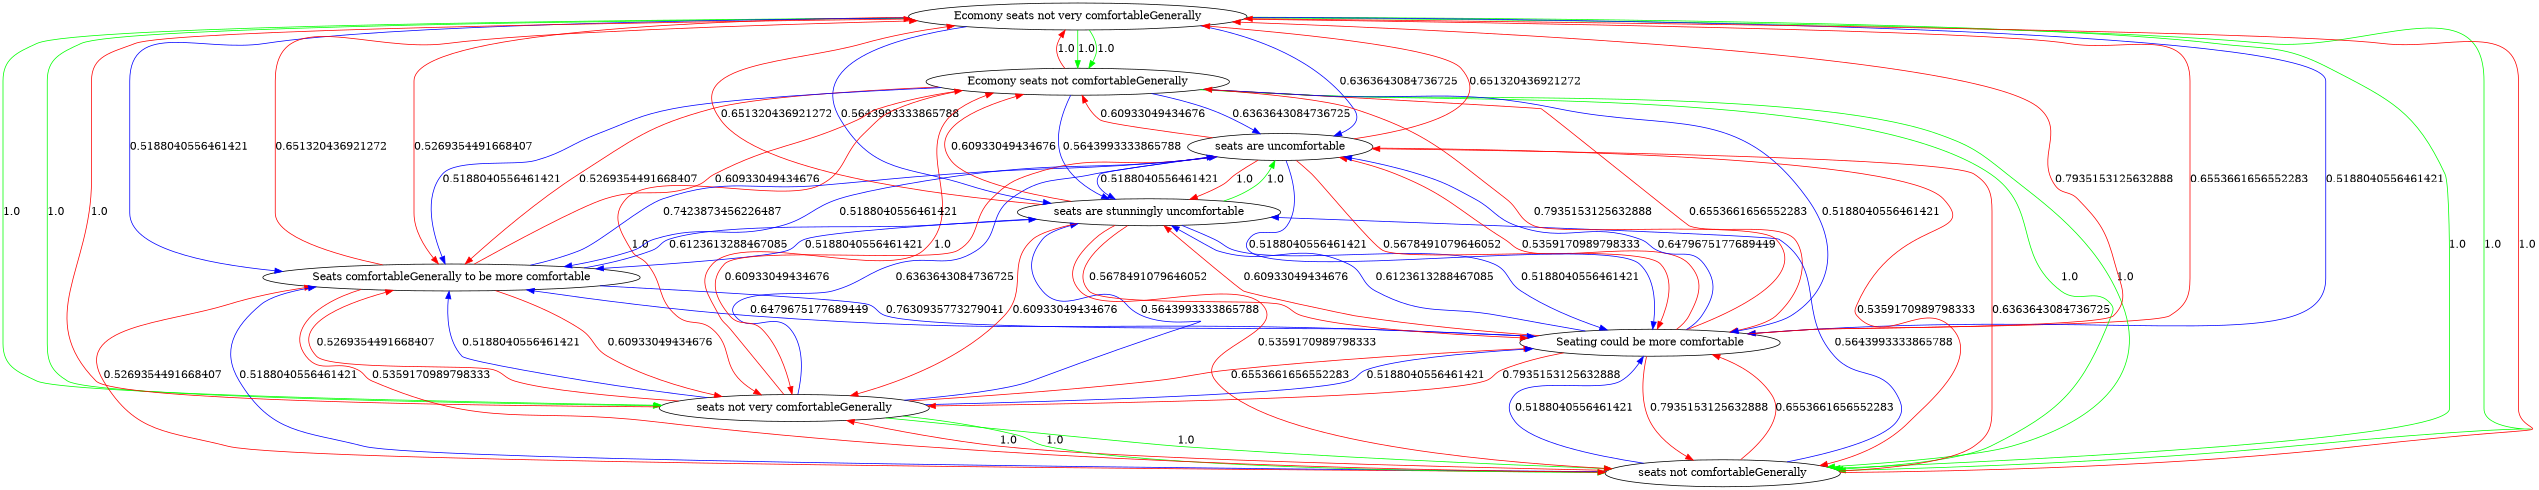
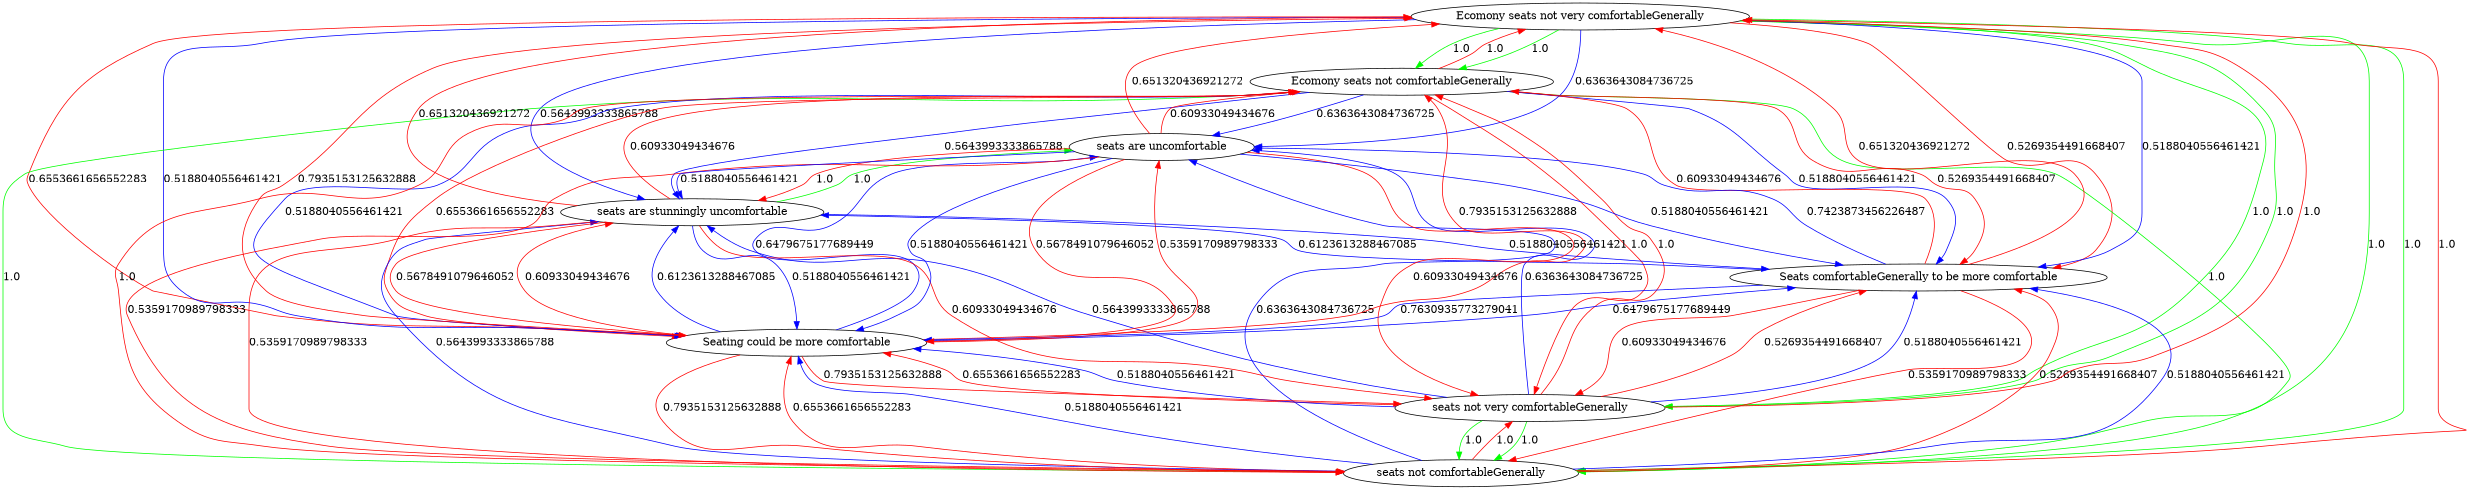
(1889, 163) -> (1388, 263)
none -> (122, 325)
